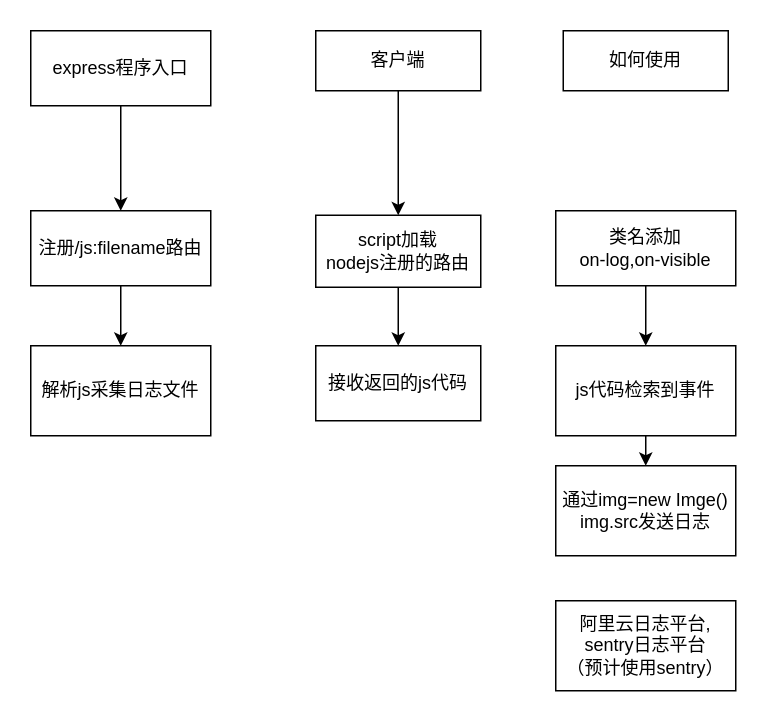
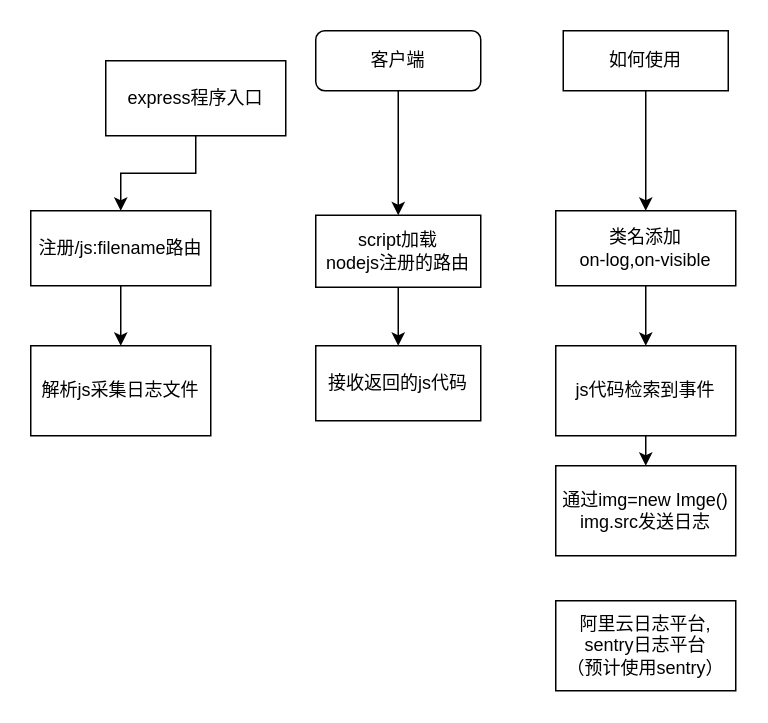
(398, 61) -> (398, 61)
(121, 68) -> (196, 98)
none -> (646, 146)
